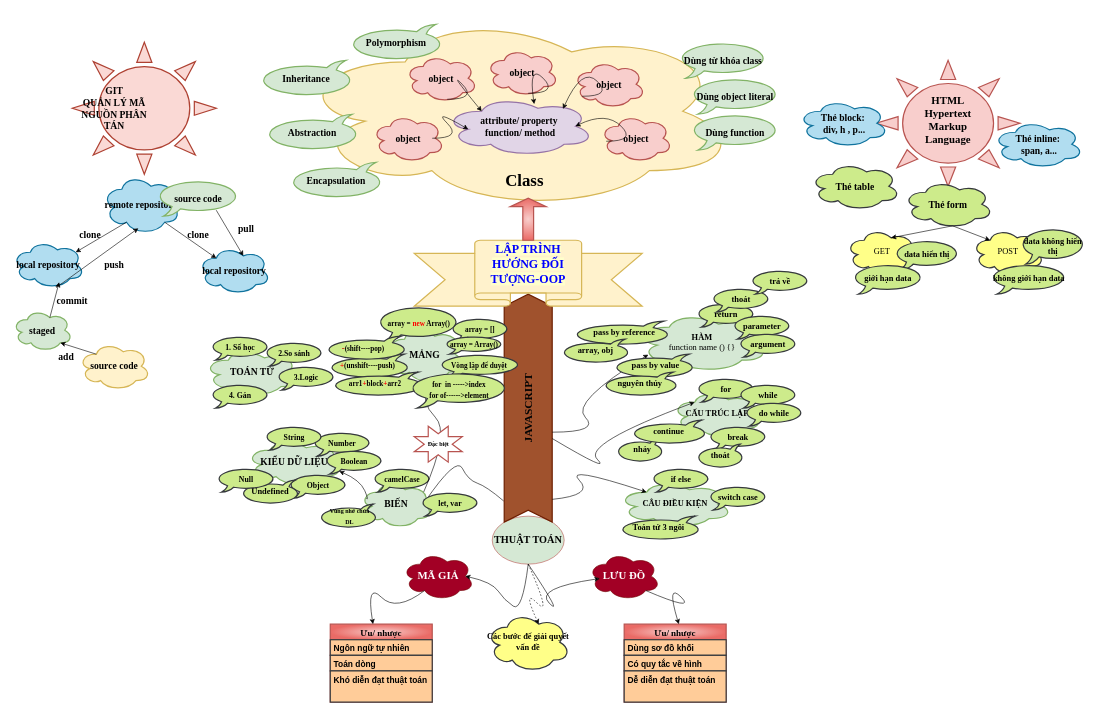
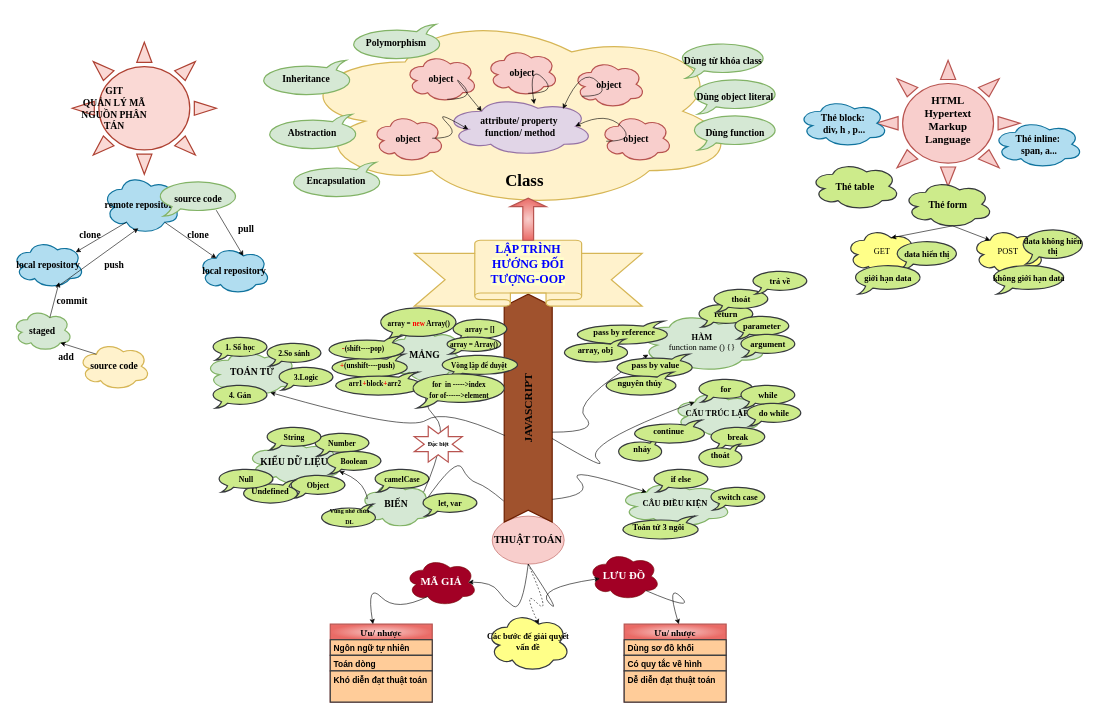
none -> (338, 411)
(528, 540) -> (528, 540)
(438, 576) -> (441, 582)
